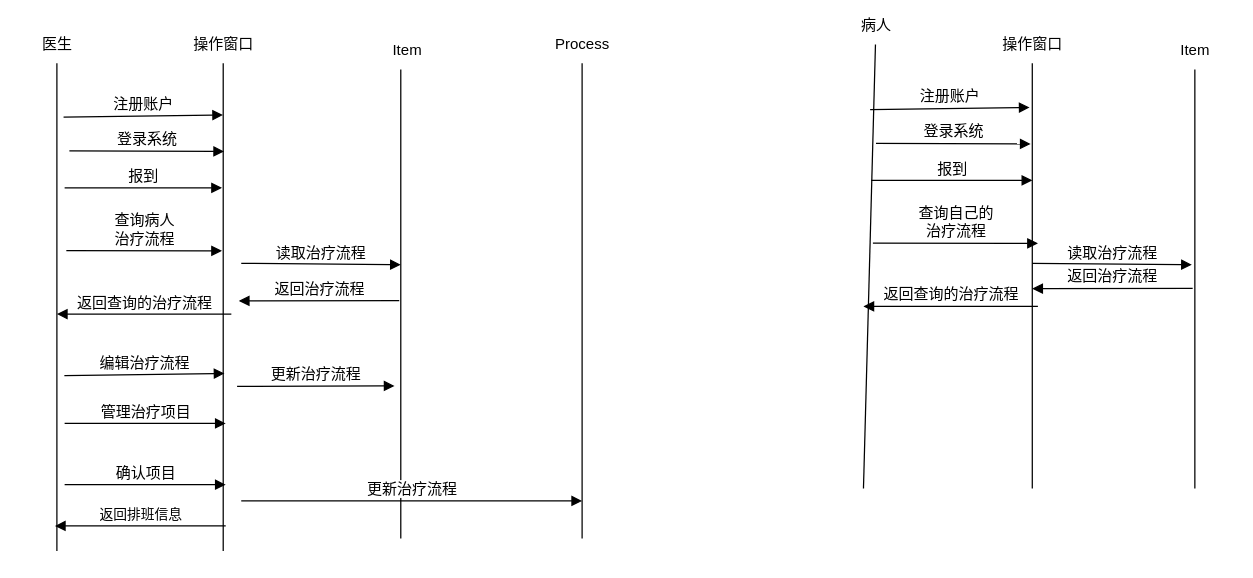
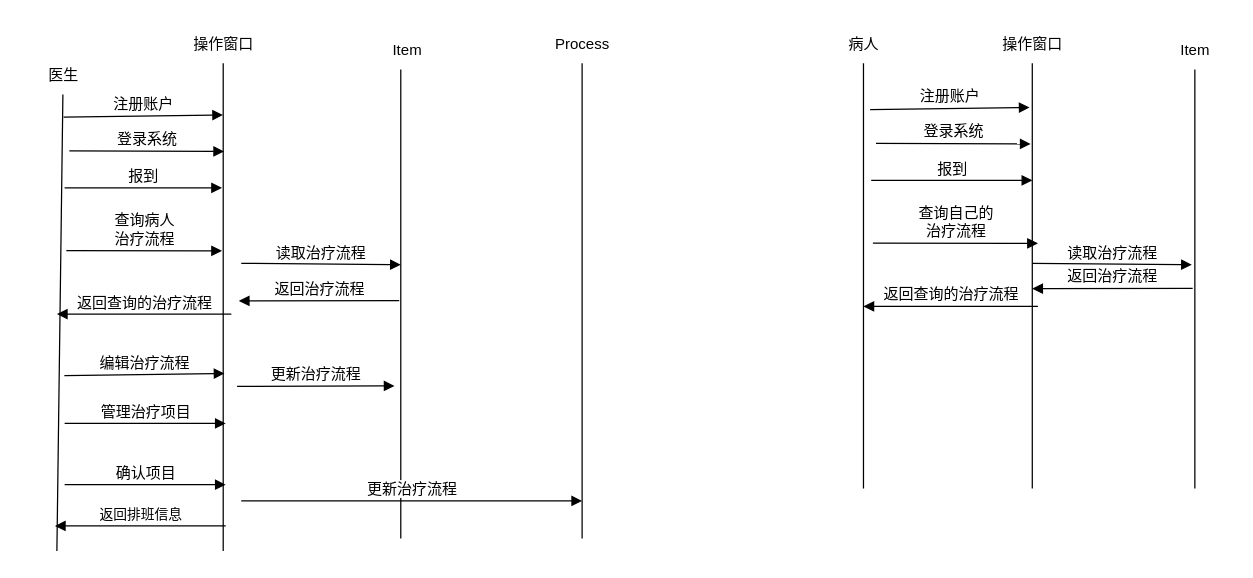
(876, 26) -> (863, 44)
(57, 44) -> (63, 76)
